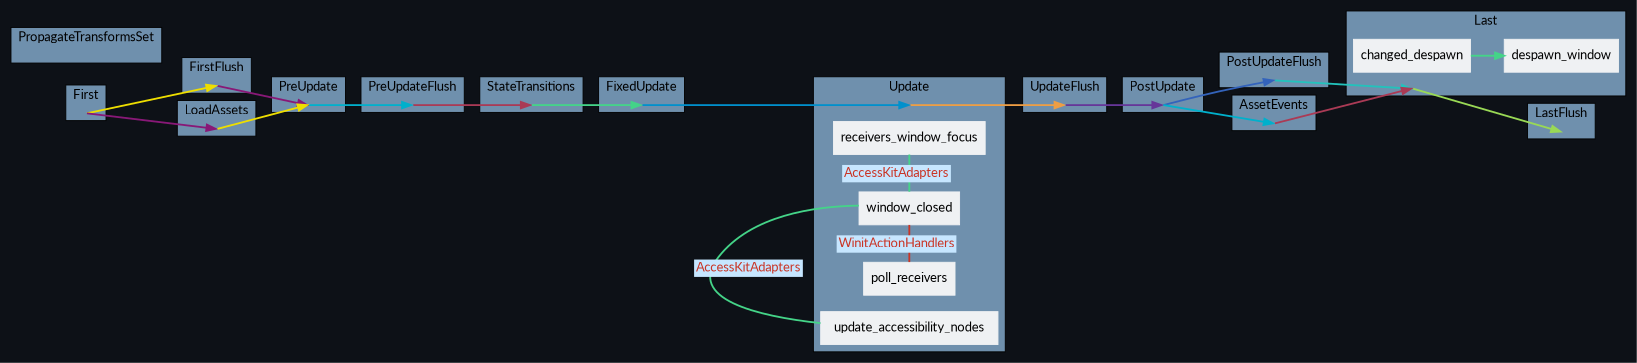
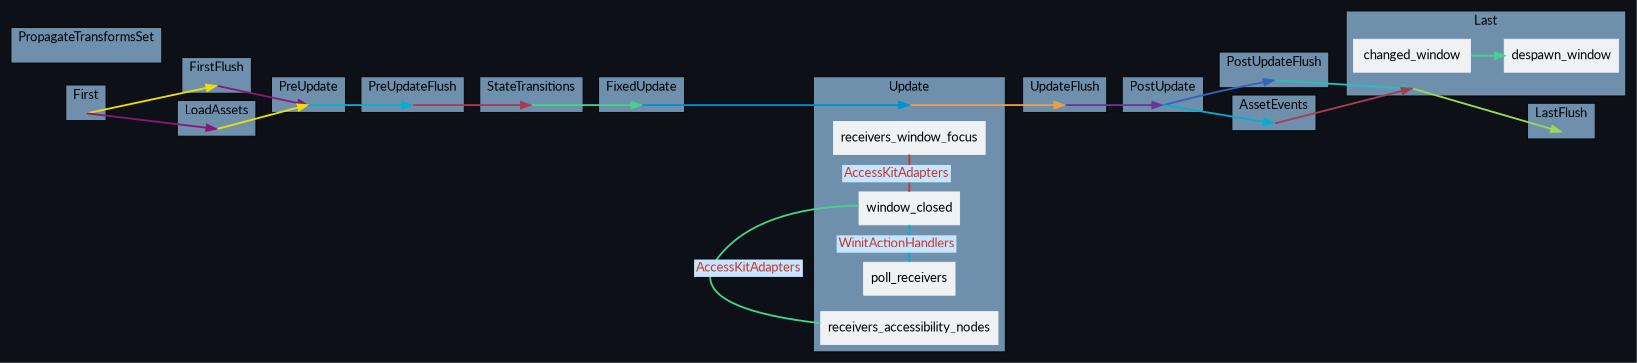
(1412, 56) -> (1412, 56)
(909, 173) -> (909, 173)
(909, 243) -> (909, 243)
(909, 328) -> (909, 328)
